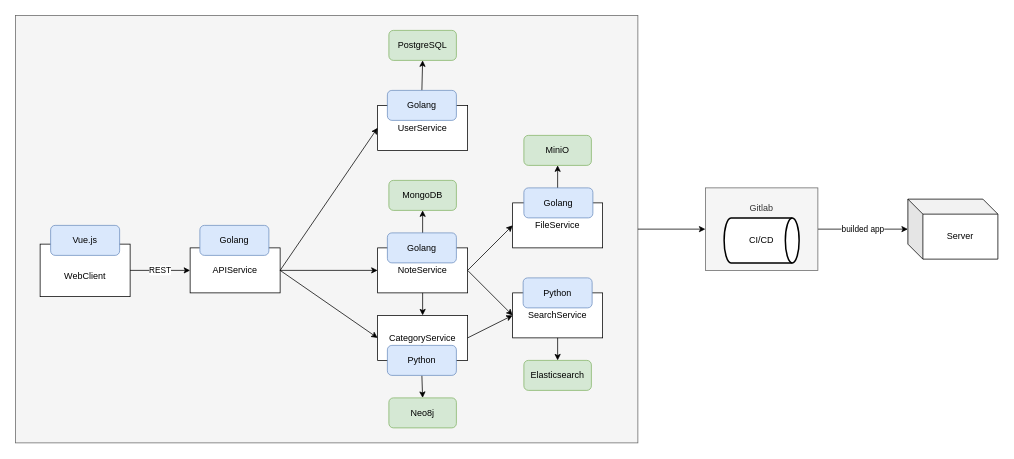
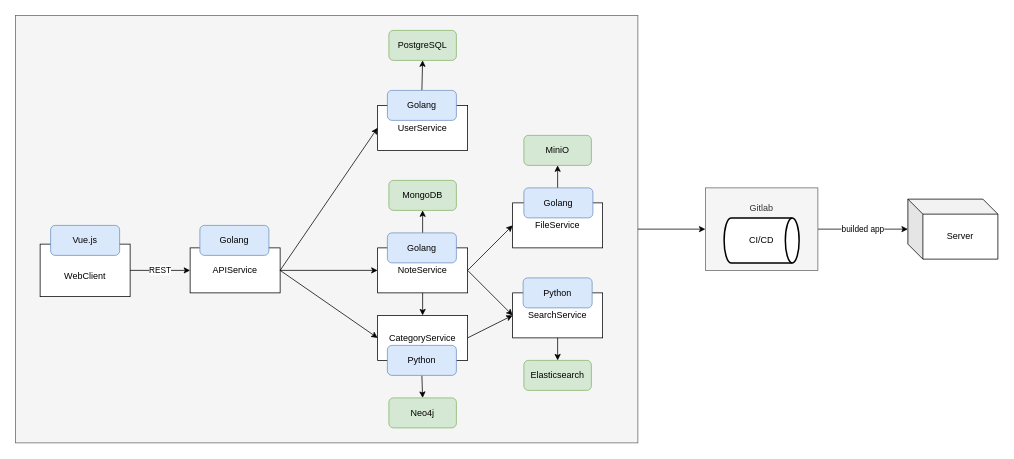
(423, 413) -> (423, 413)
